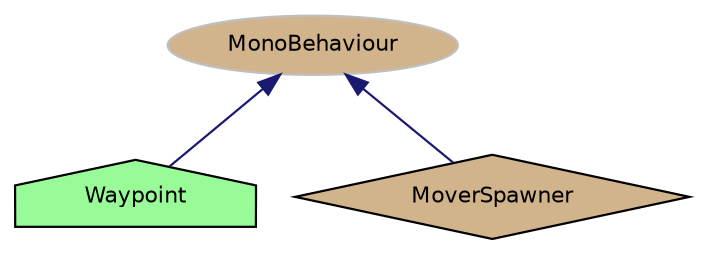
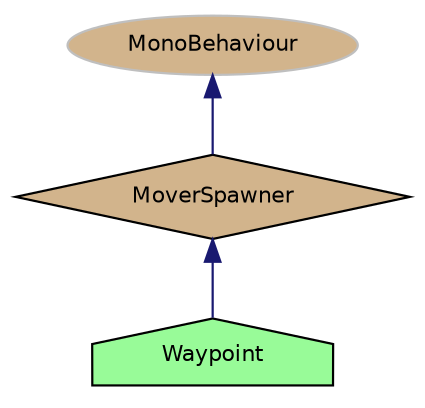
(216, 128) -> (213, 290)
